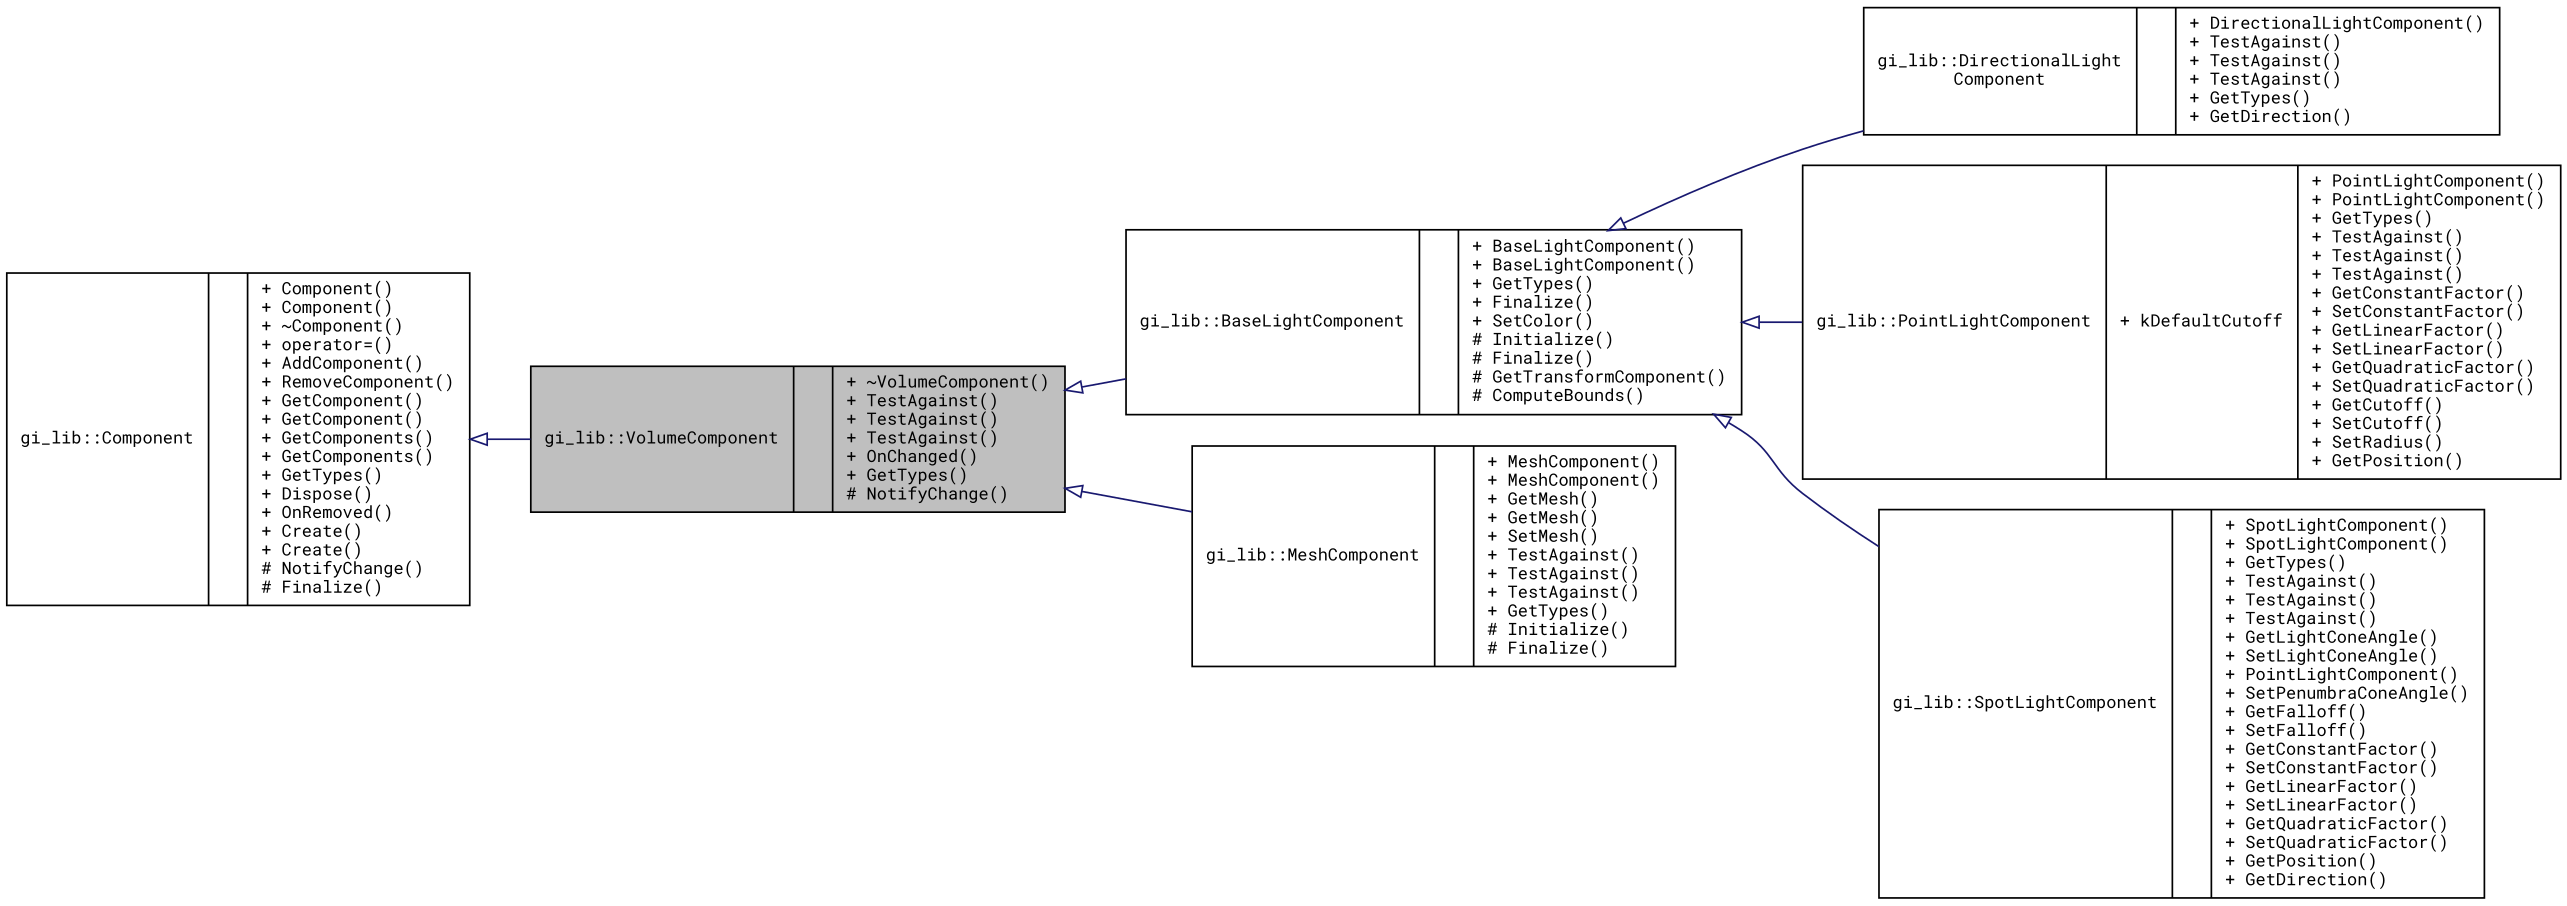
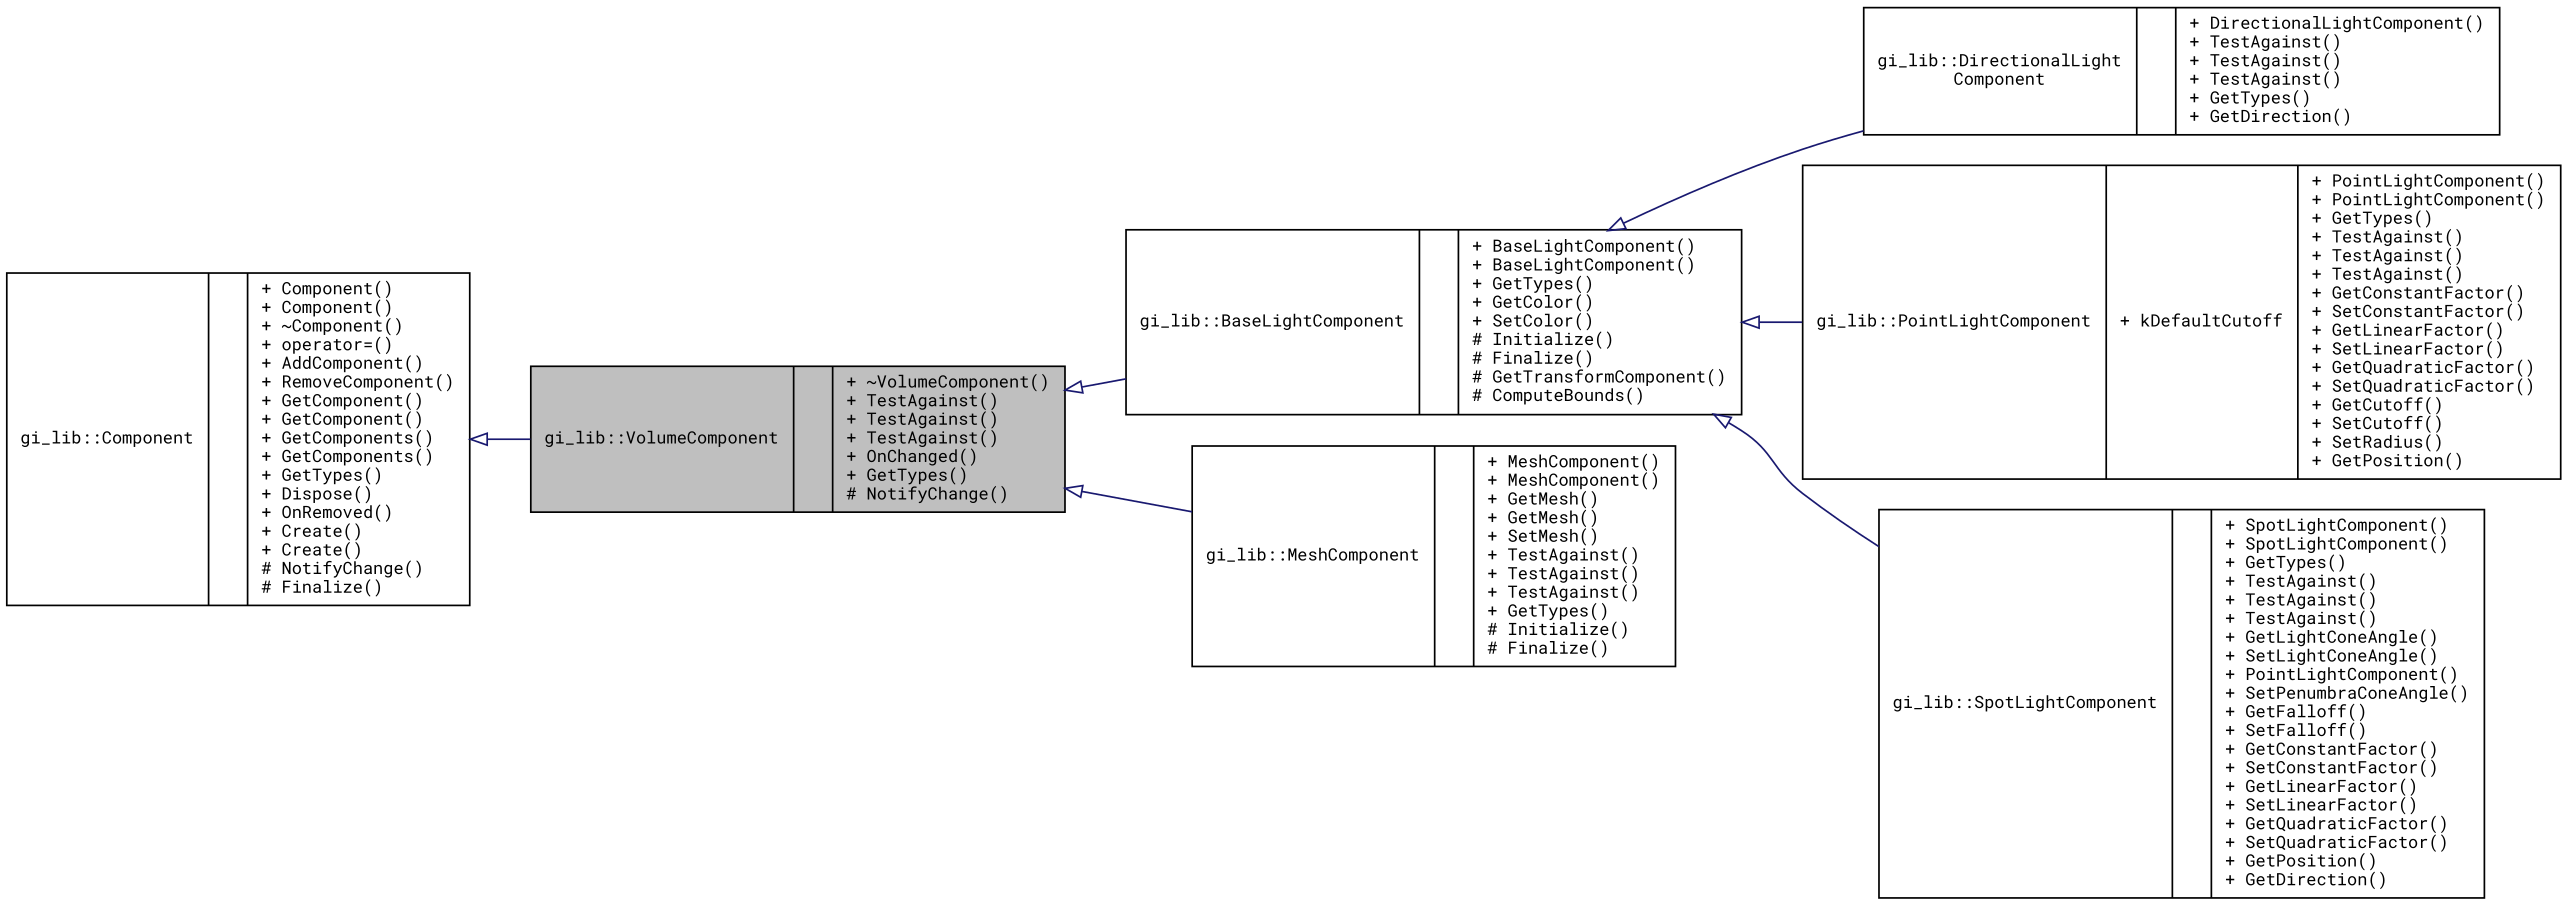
(1534, 303) -> (1534, 303)
